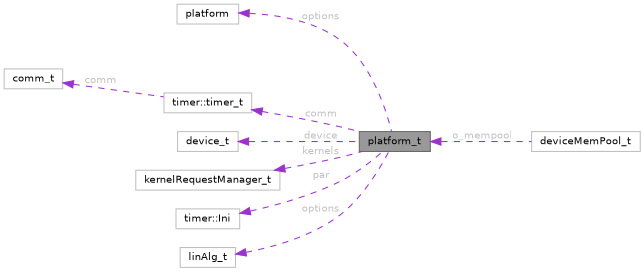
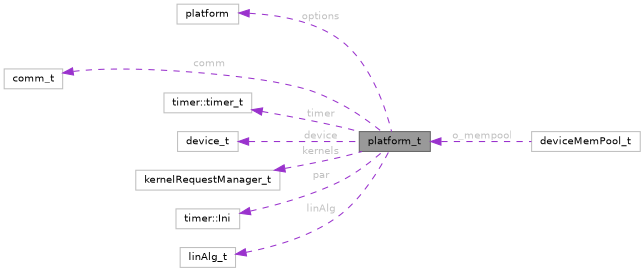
(119, 91) -> (234, 76)
(320, 114) -> (320, 114)
(320, 209) -> (320, 209)
